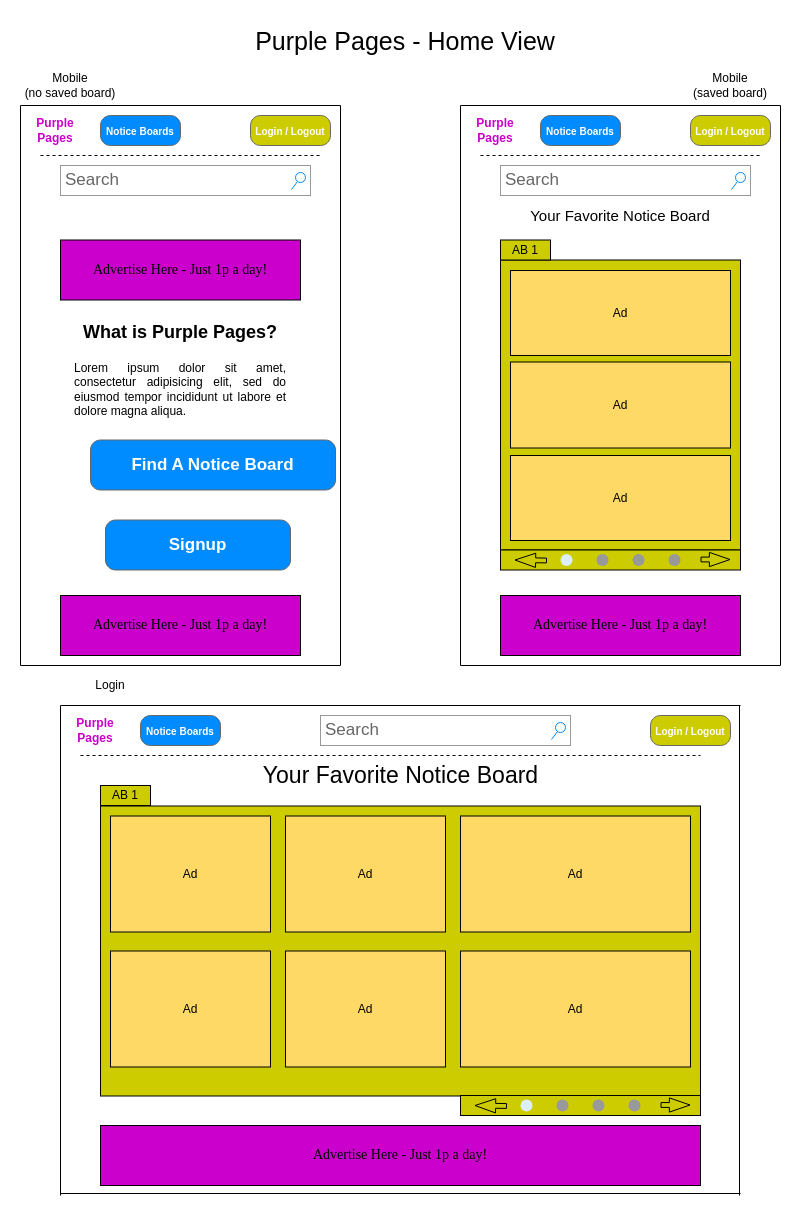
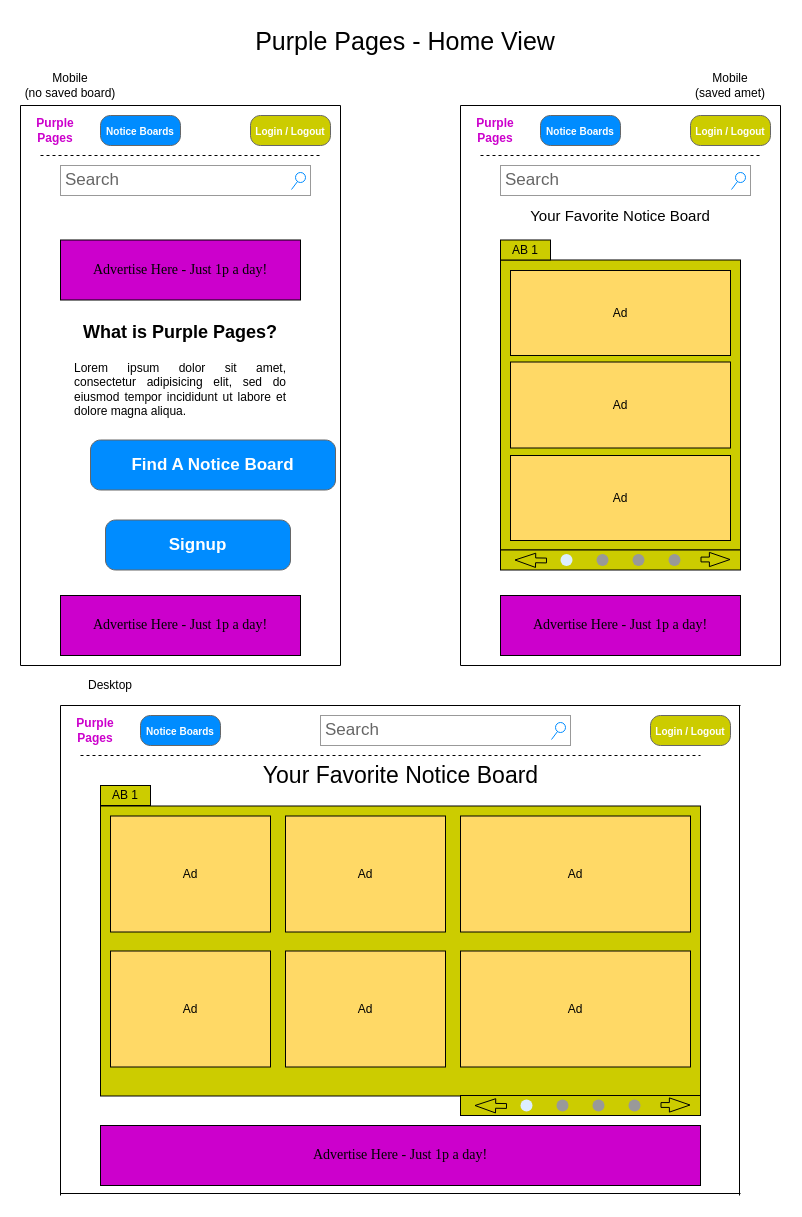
(731, 86) -> (731, 86)
(111, 686) -> (111, 686)
